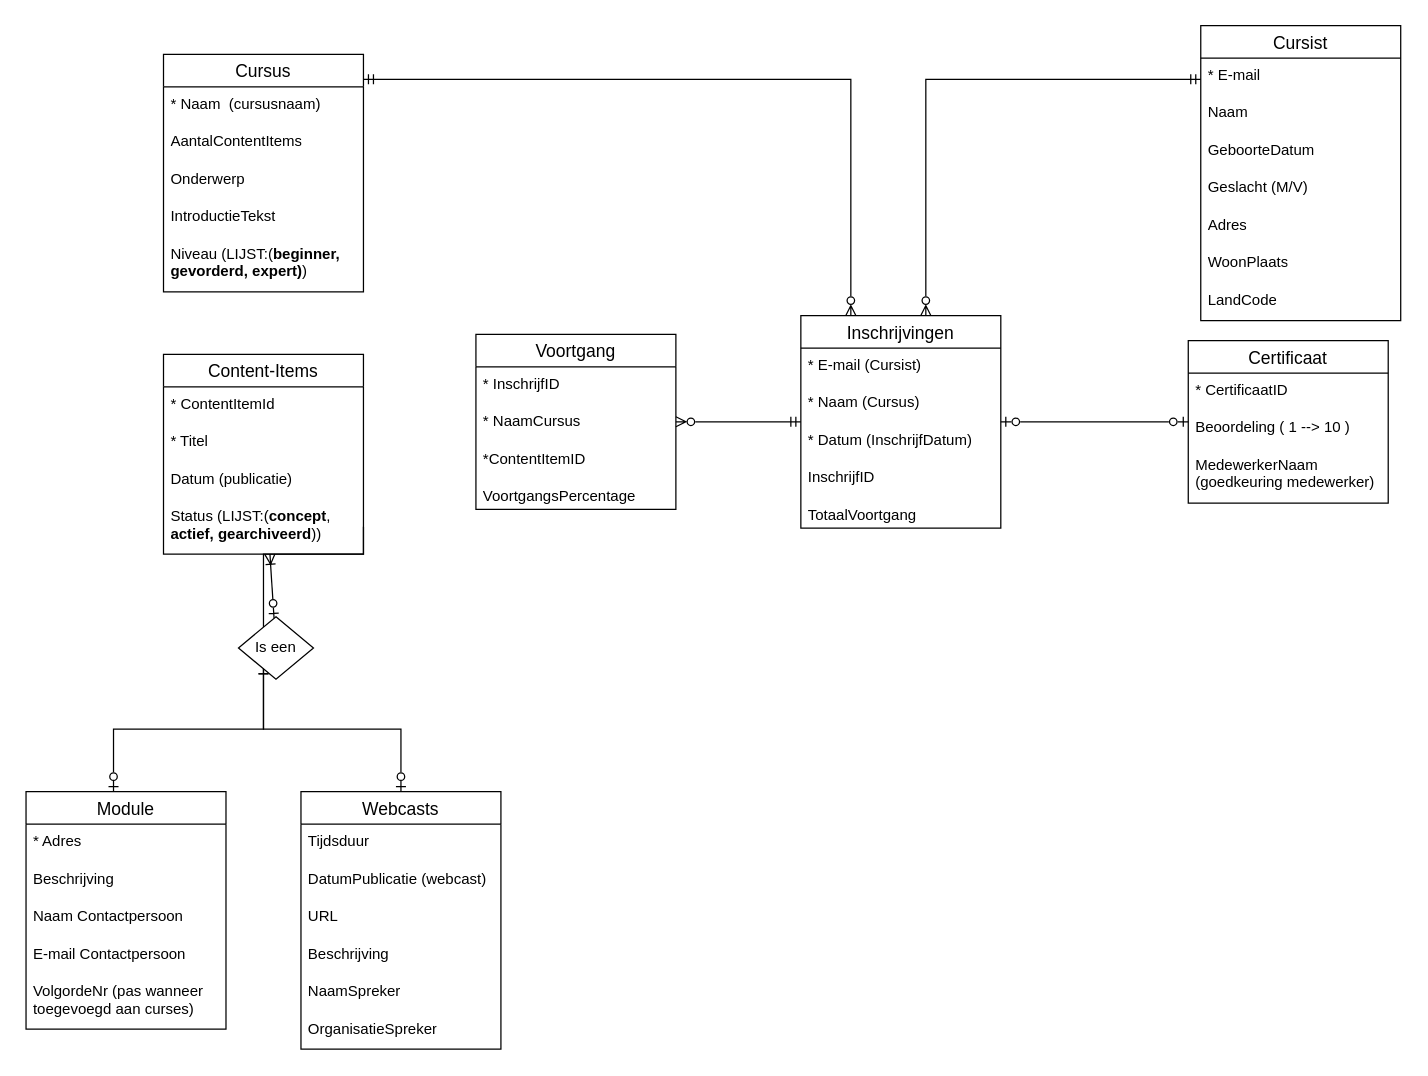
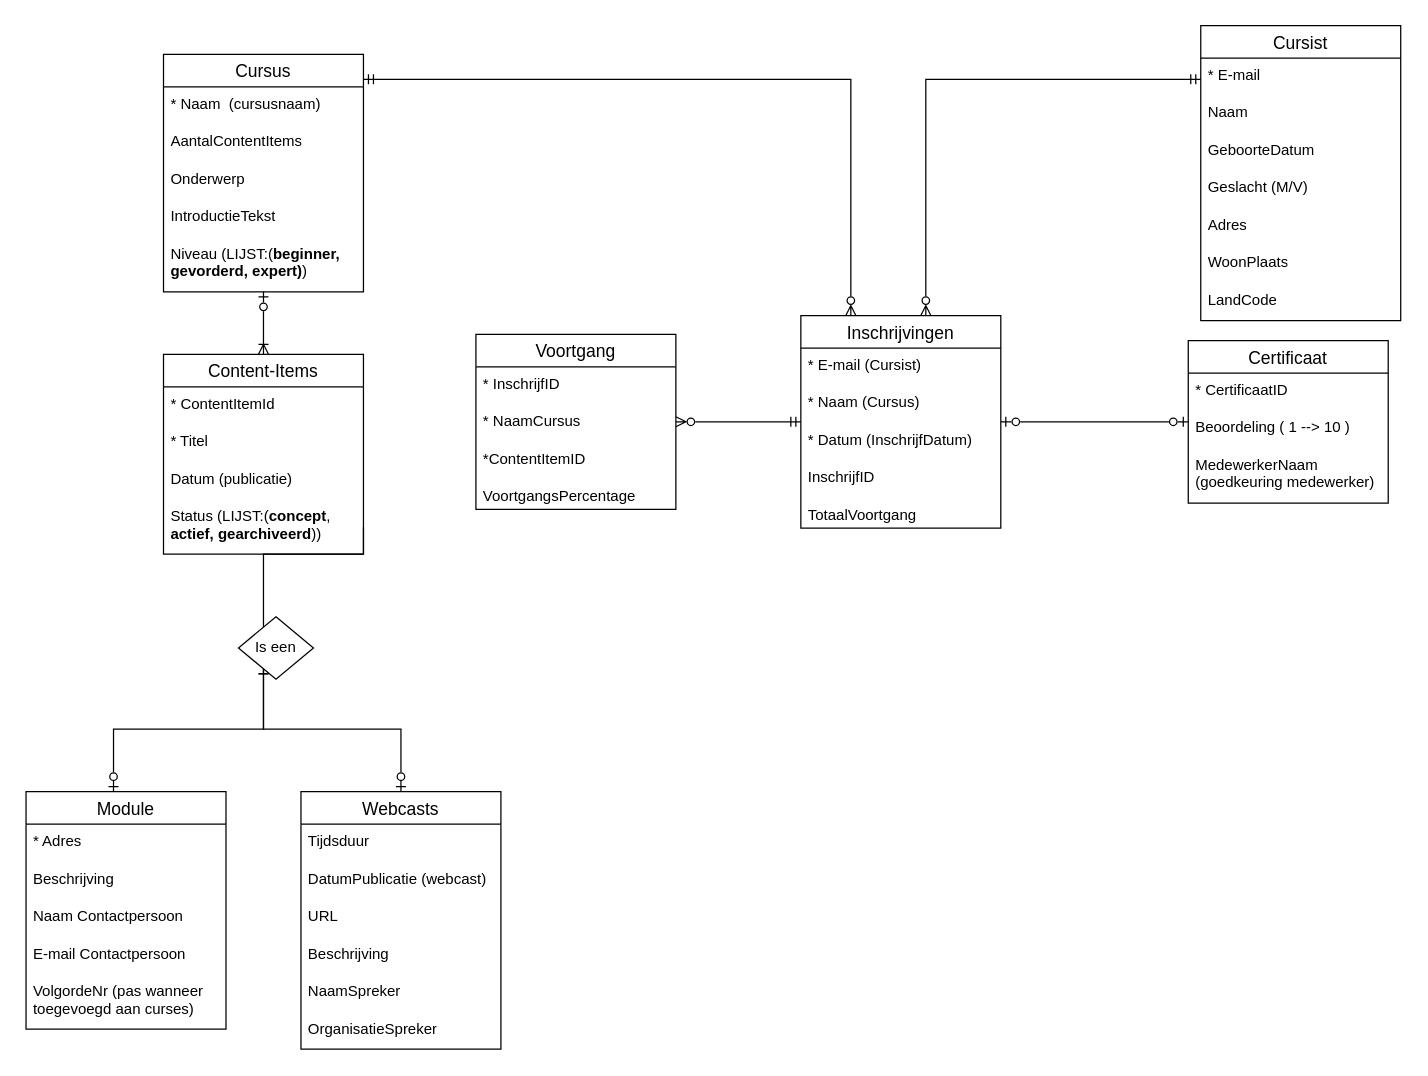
(271, 578) -> (263, 333)
